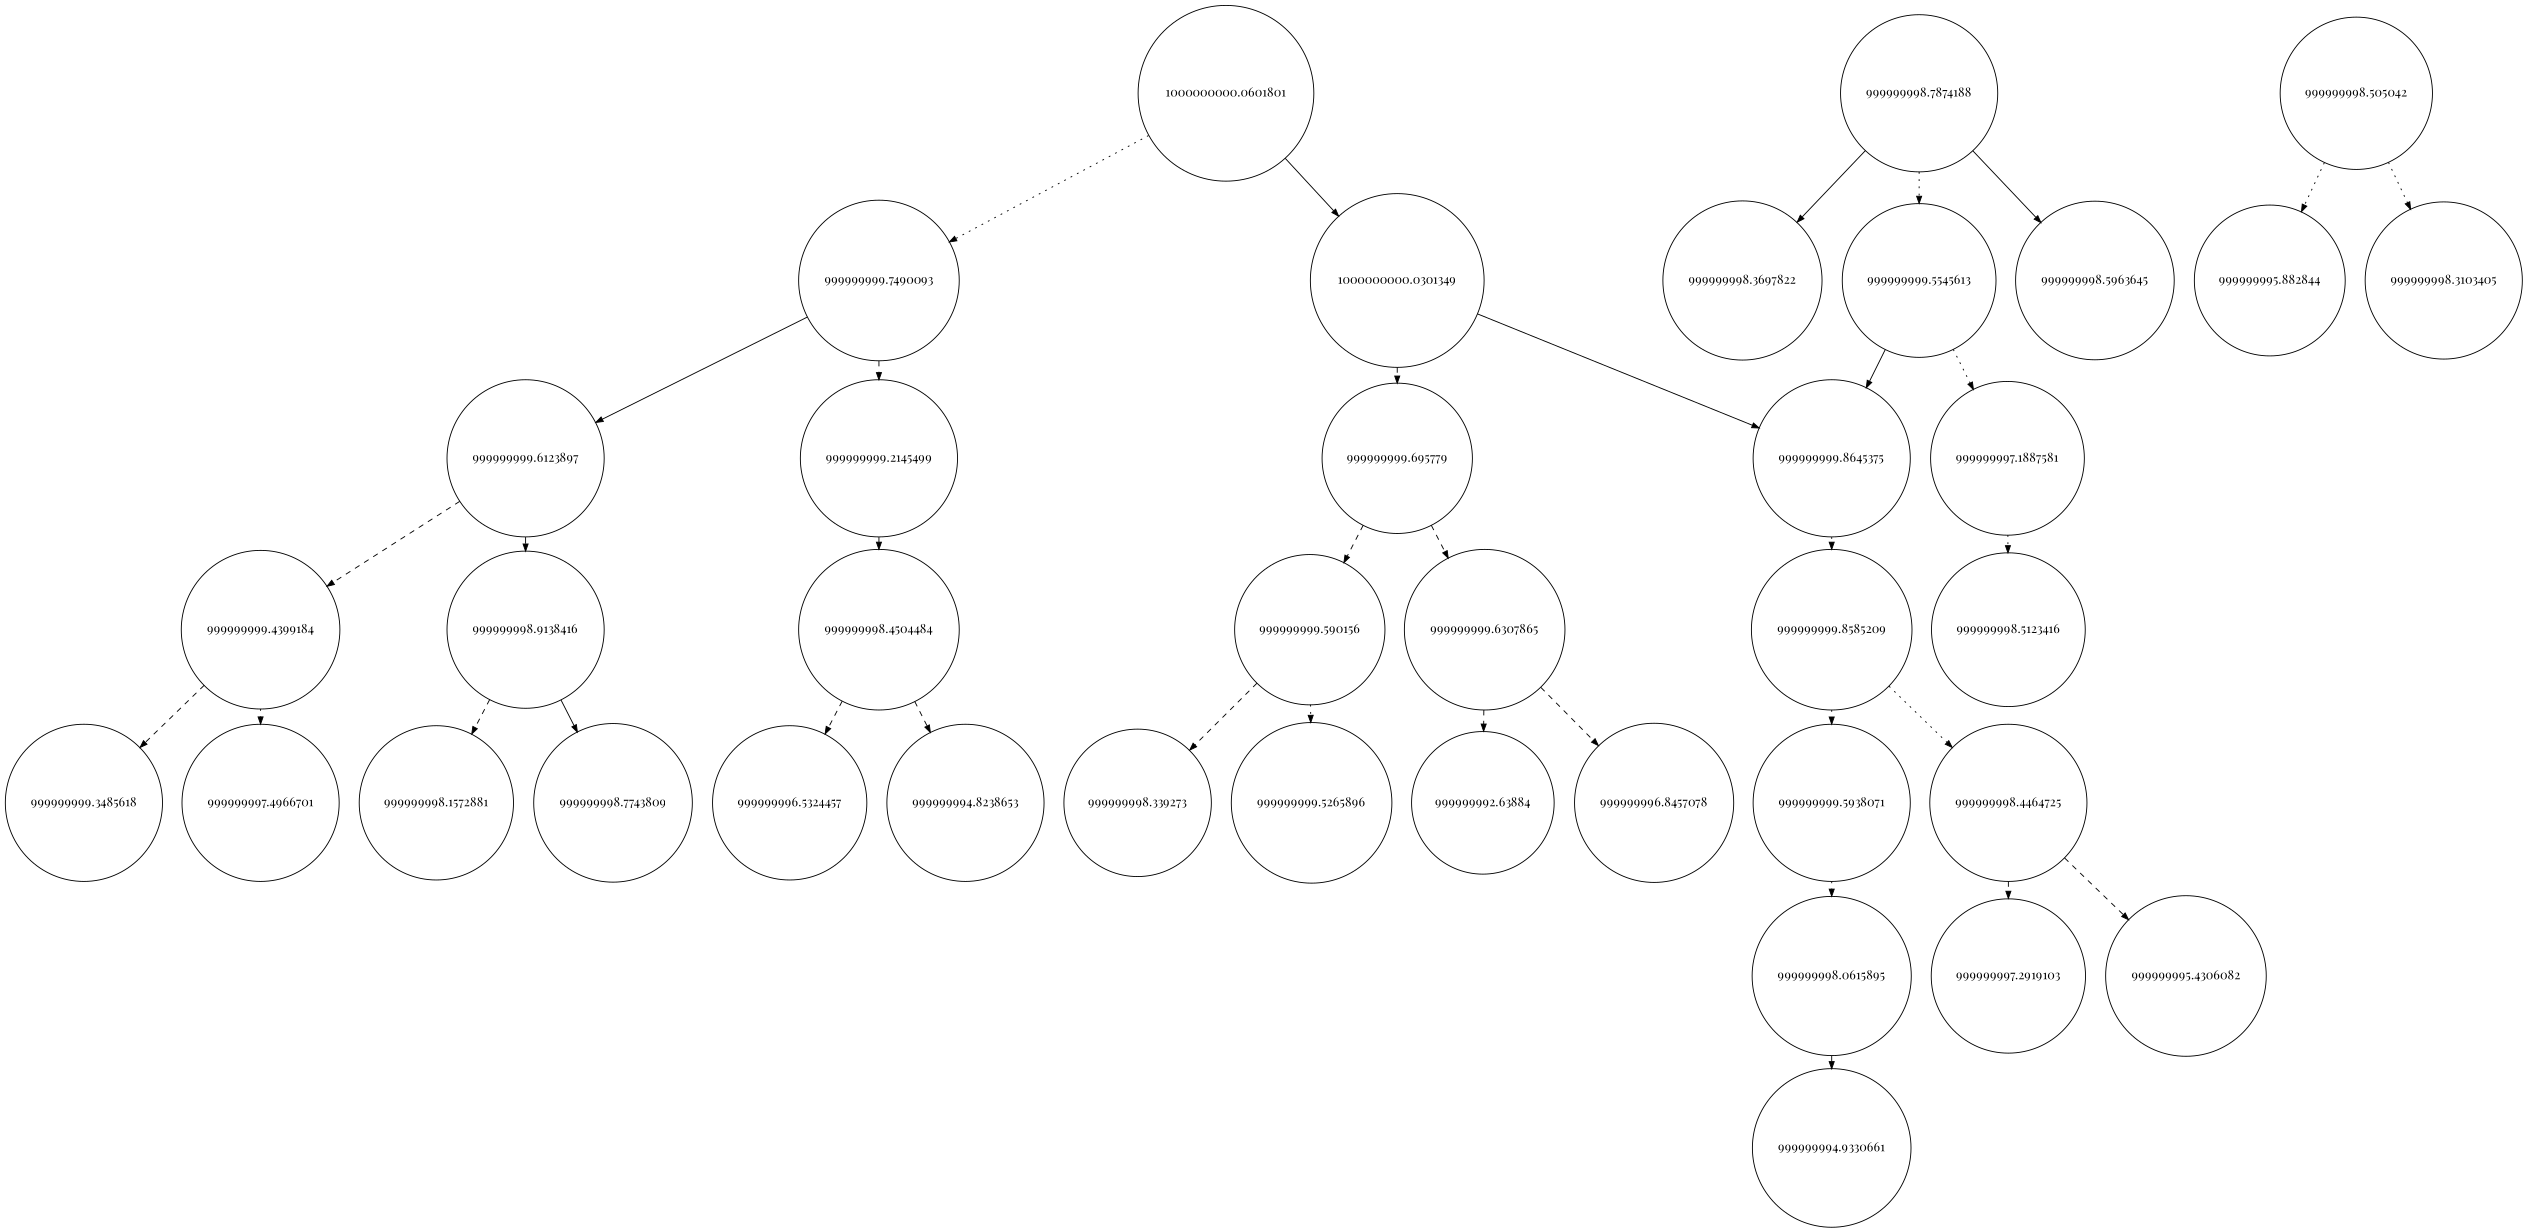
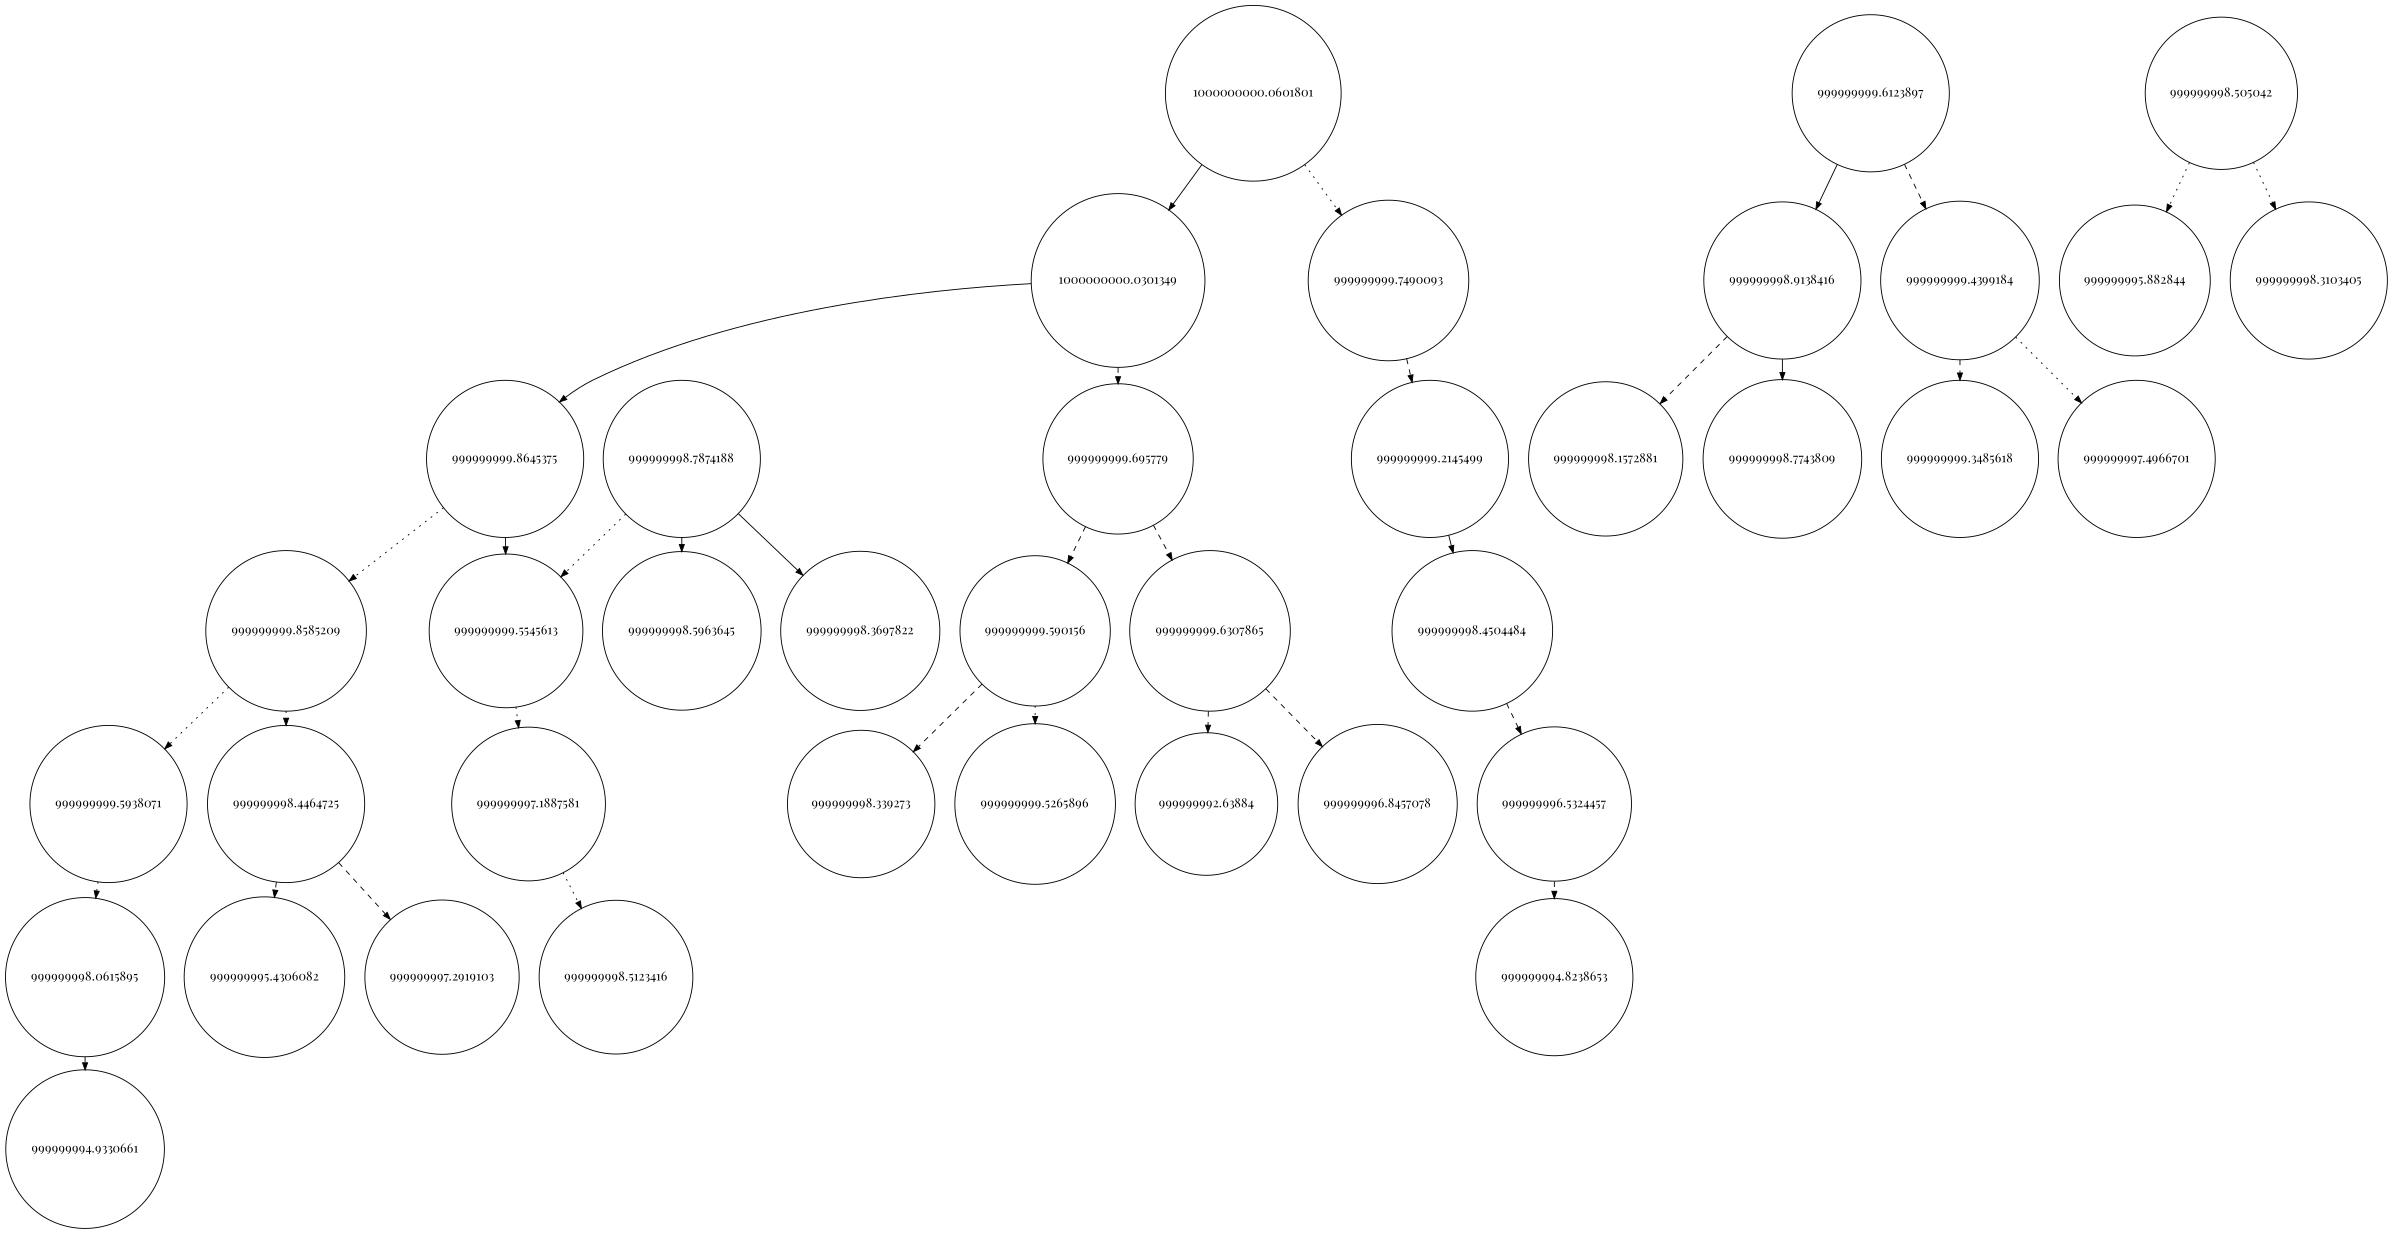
(1877, 365) -> (506, 542)
(705, 368) -> none
(921, 714) -> (1554, 886)
